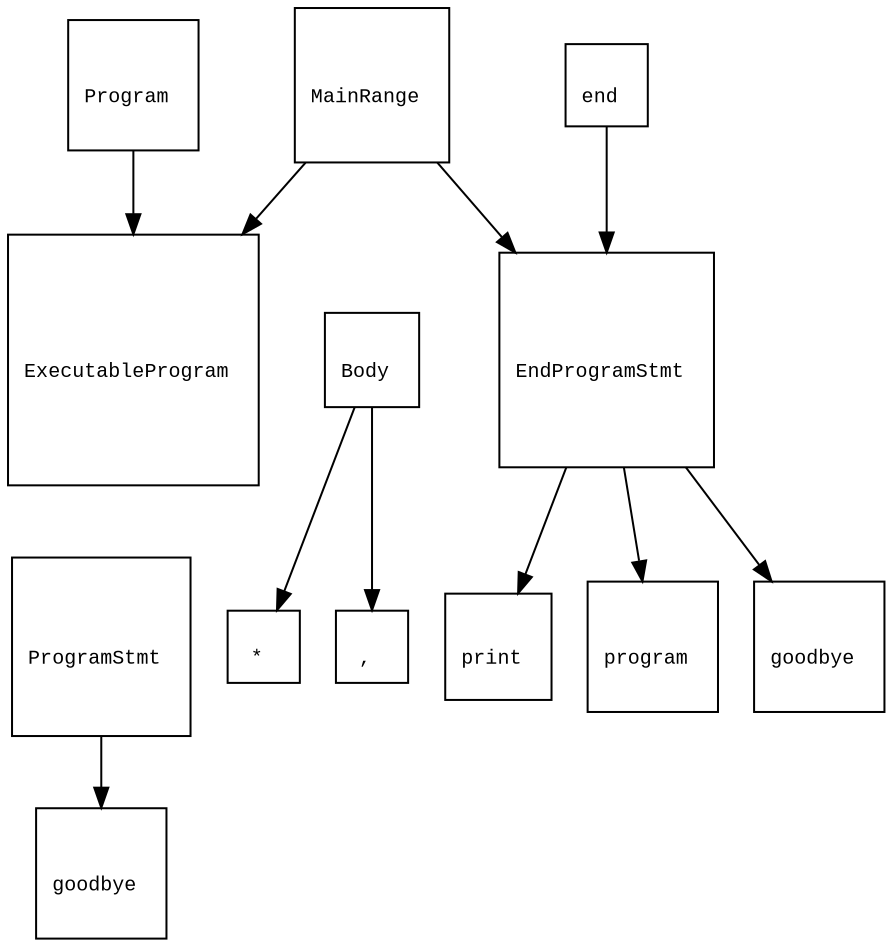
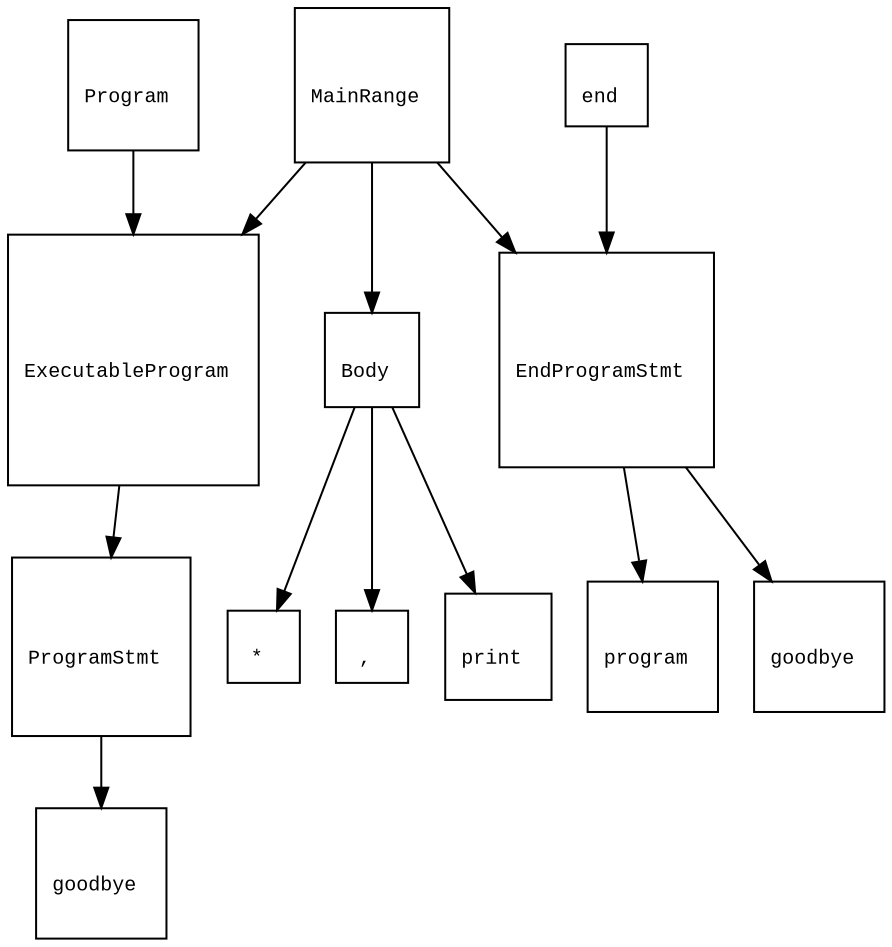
none -> (372, 227)
none -> (116, 512)
(546, 521) -> (430, 491)
